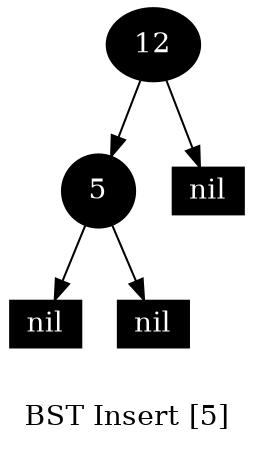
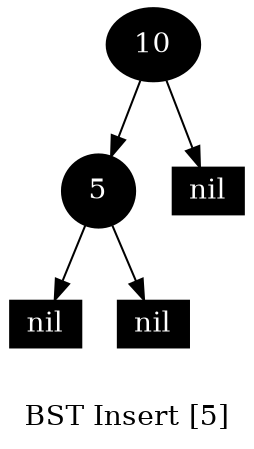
(153, 45) -> (153, 45)
